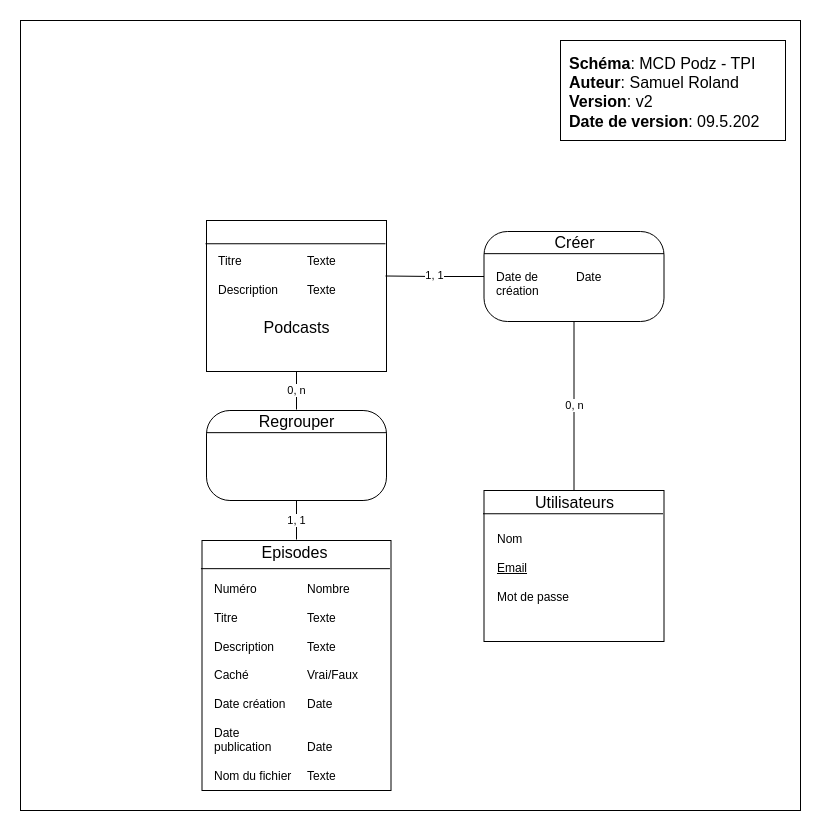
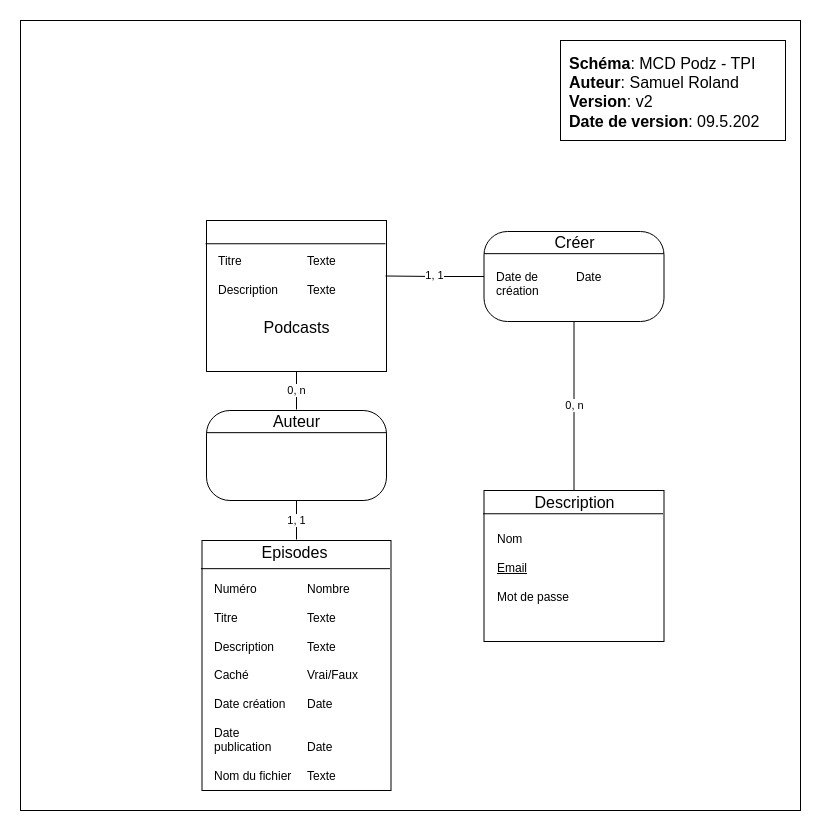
(297, 422) -> (297, 422)
(575, 503) -> (575, 503)
